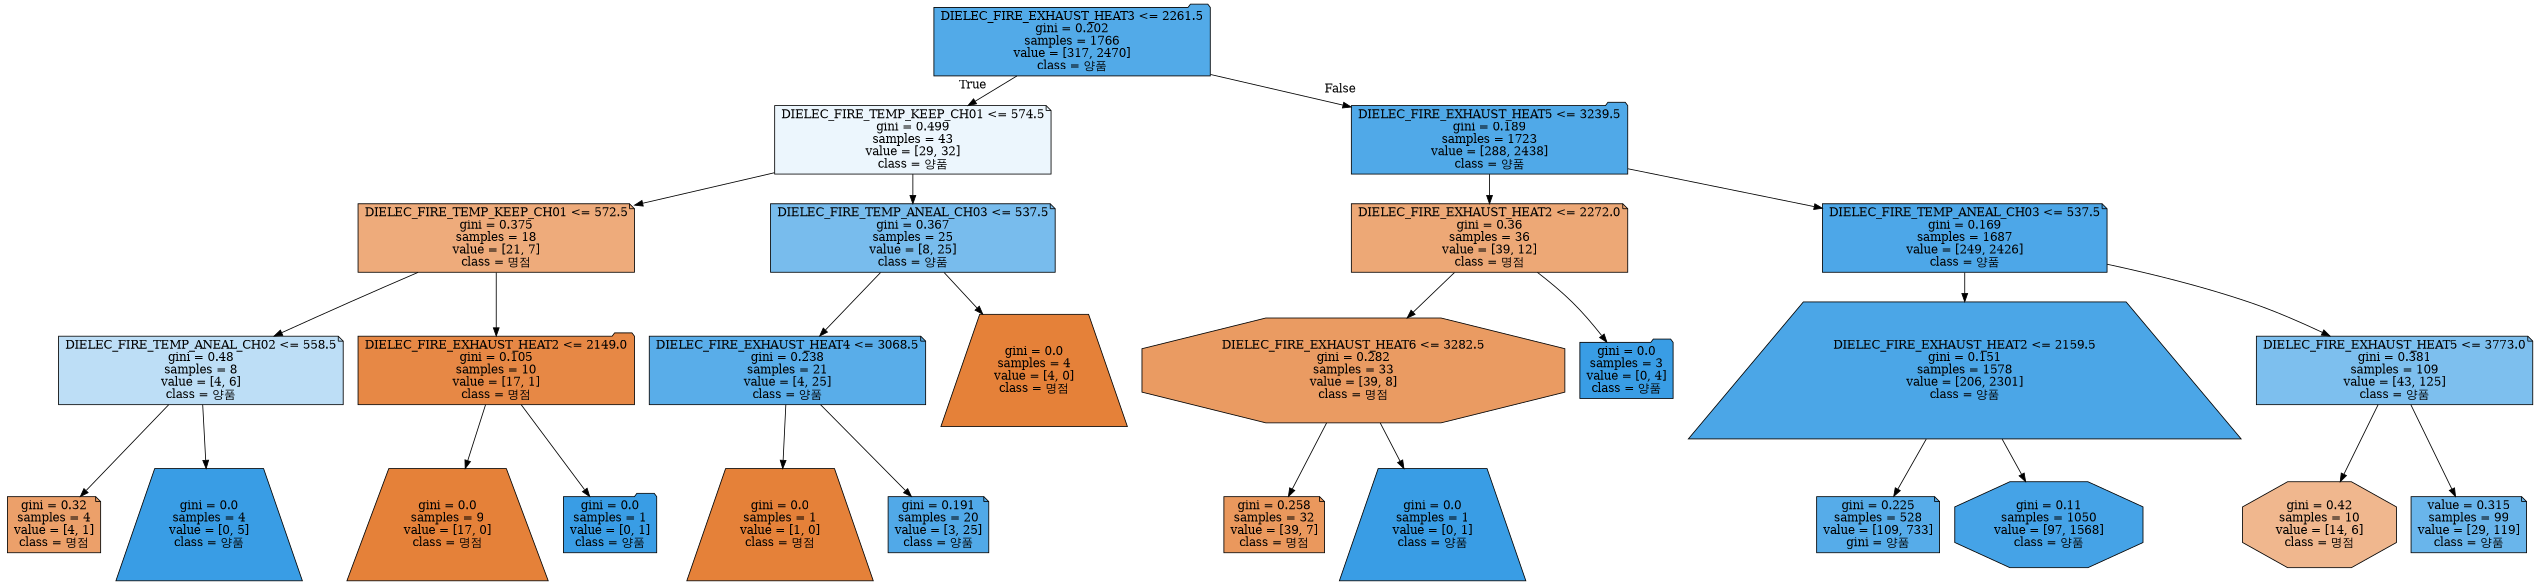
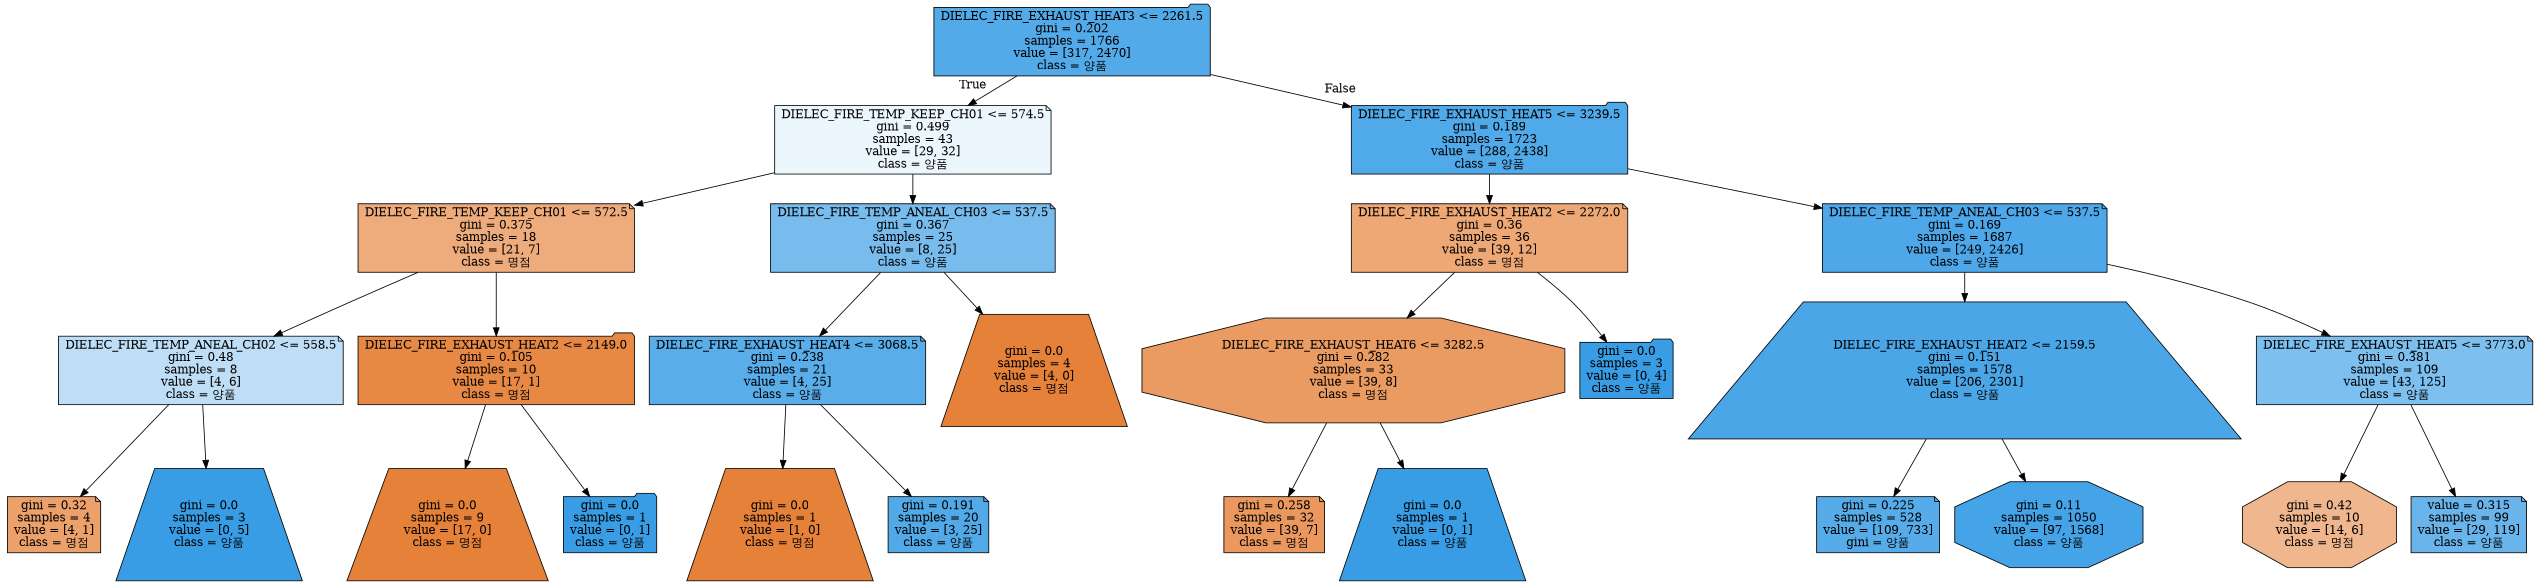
(209, 525) -> (209, 525)
